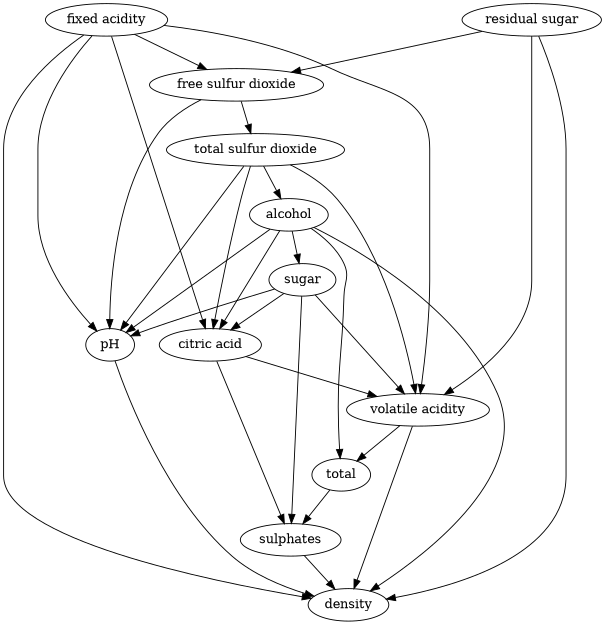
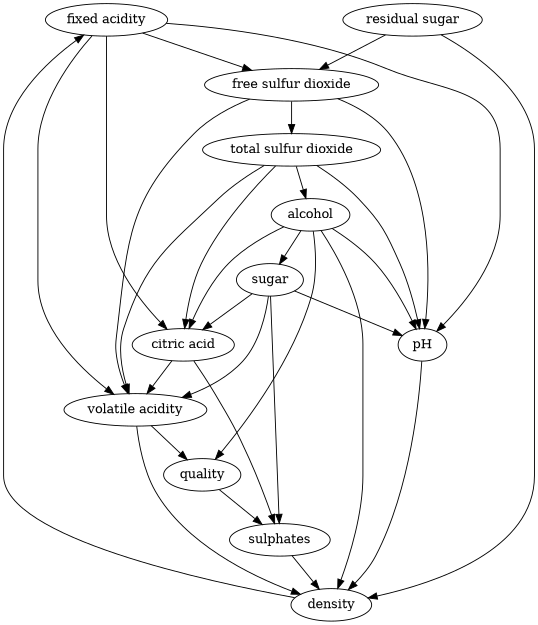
(532, 229) -> (136, 219)
(4, 407) -> (4, 408)
(341, 475) -> (202, 475)
